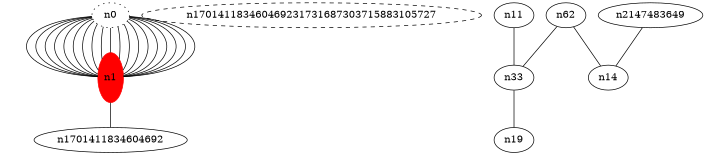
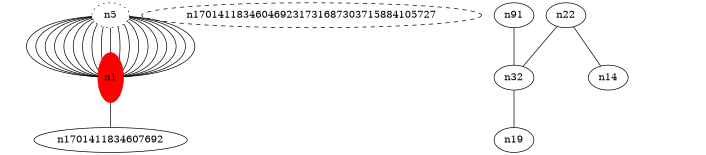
(111, 15) -> (111, 15)
(312, 15) -> (312, 15)
(514, 15) -> (514, 15)
(566, 15) -> (566, 15)
(651, 15) -> none
(514, 78) -> (514, 78)
(111, 140) -> (111, 140)
